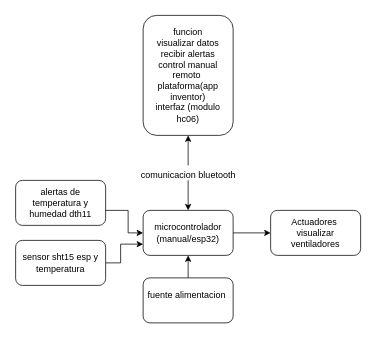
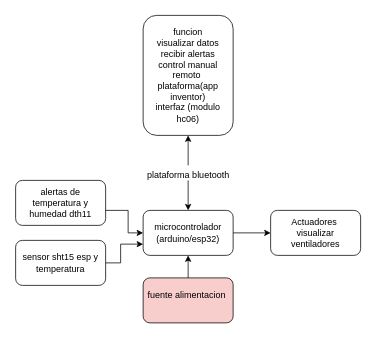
(188, 175) -> (188, 175)
(188, 233) -> (188, 233)
(188, 300) -> (188, 300)
